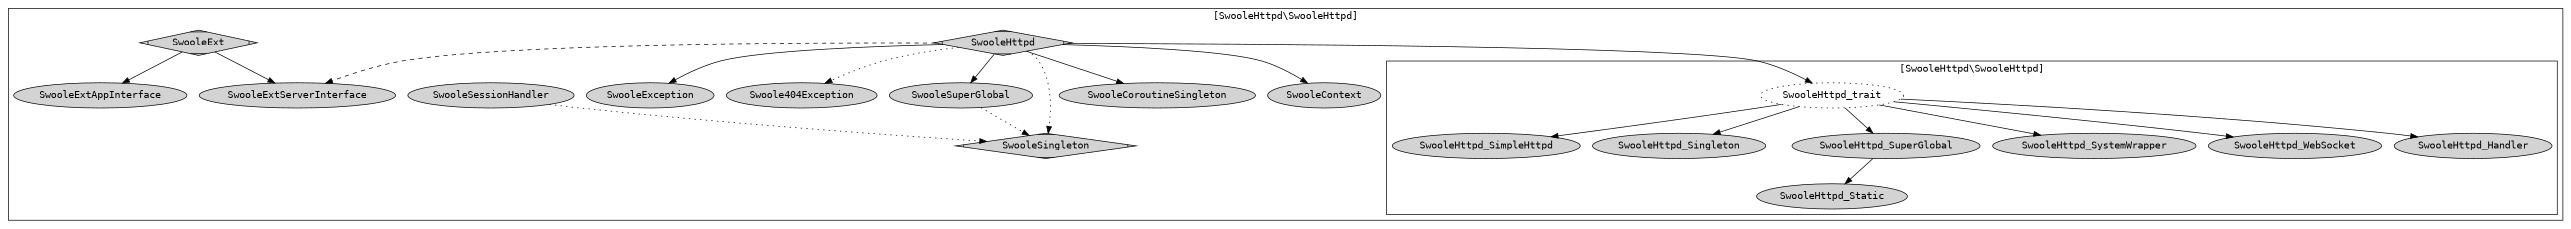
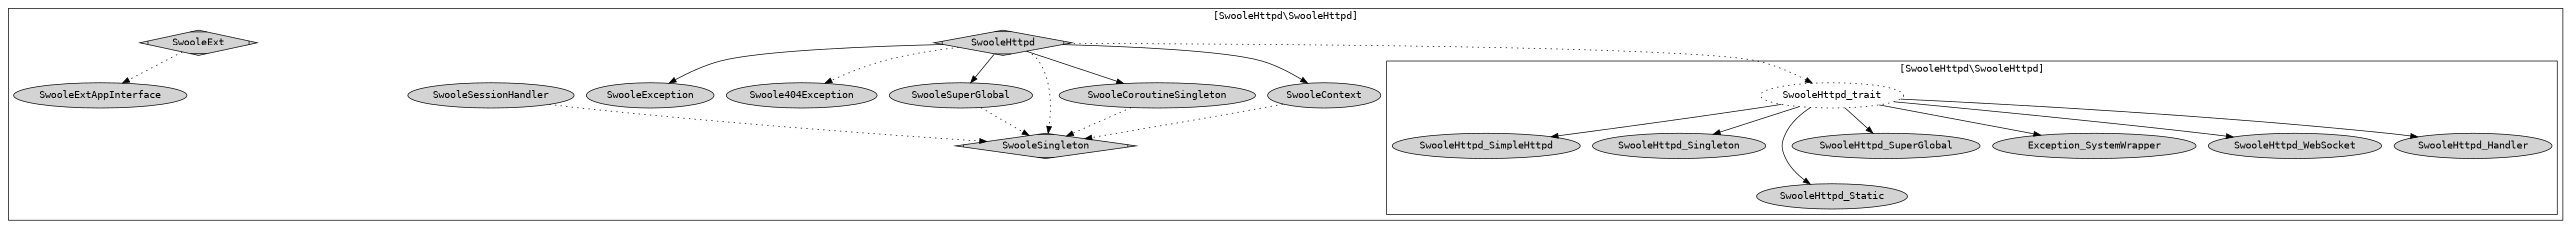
(1439, 47) -> (1439, 47)
(156, 66) -> (156, 66)
(297, 95) -> none
none -> (1102, 120)
none -> (1187, 121)
(2094, 146) -> (2094, 146)
(1862, 169) -> (1783, 142)
